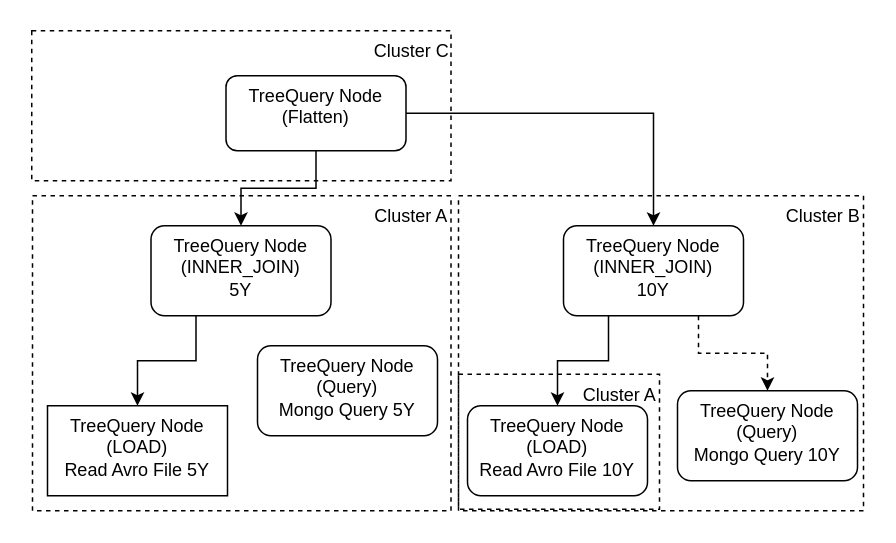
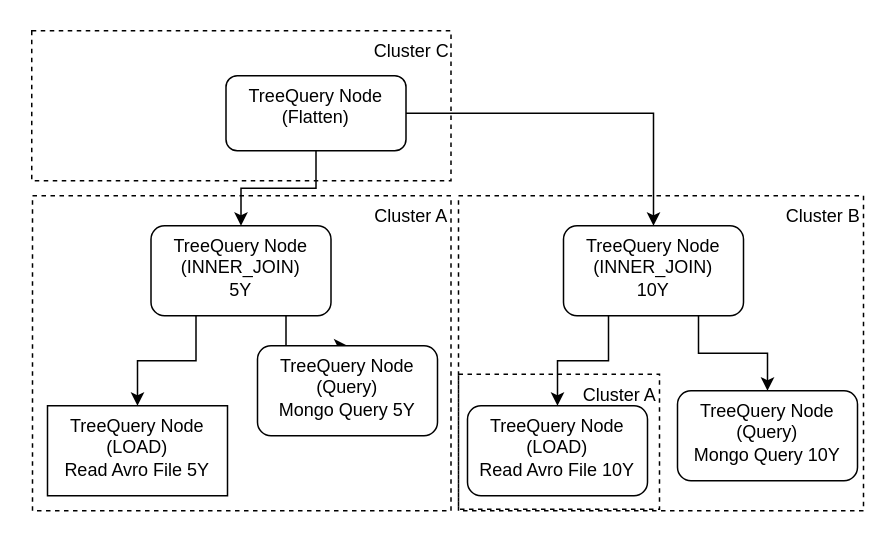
none -> (286, 332)
(728, 353) -> (728, 353)
